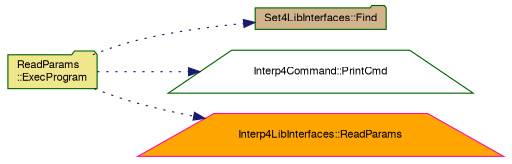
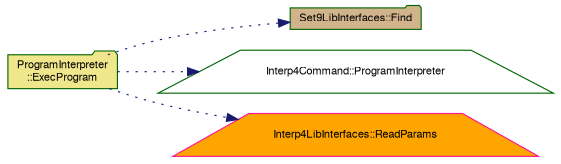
(321, 19) -> (356, 19)
(53, 72) -> (63, 72)
(321, 72) -> (356, 72)
